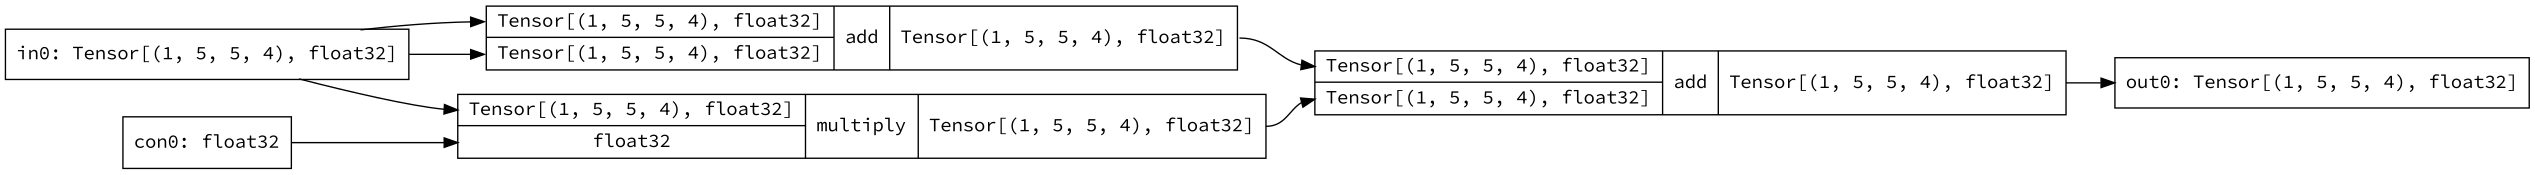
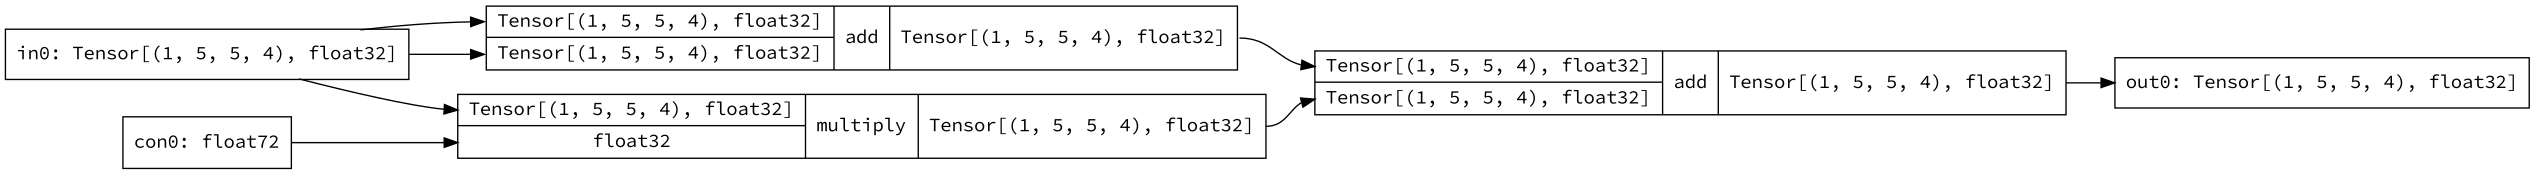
(207, 143) -> (207, 143)
